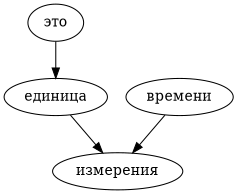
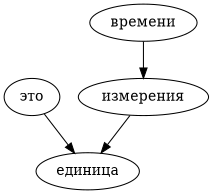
(83, 130) -> (119, 130)
